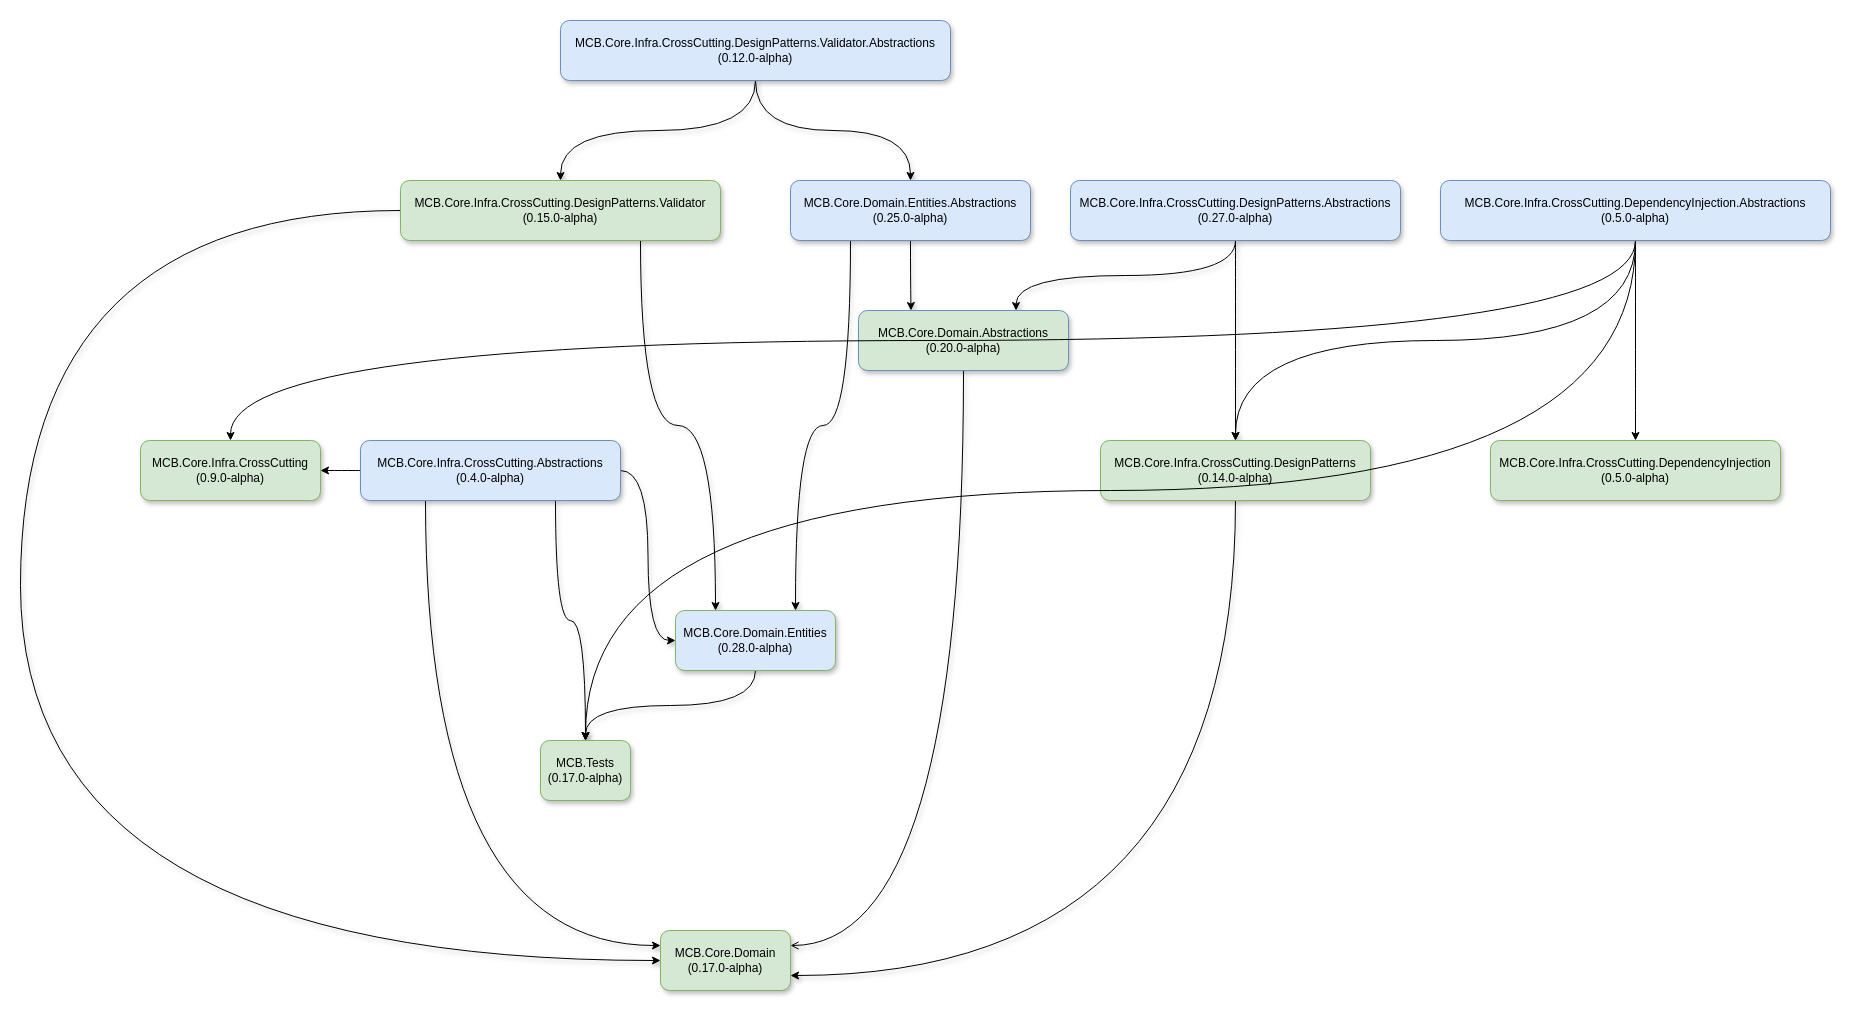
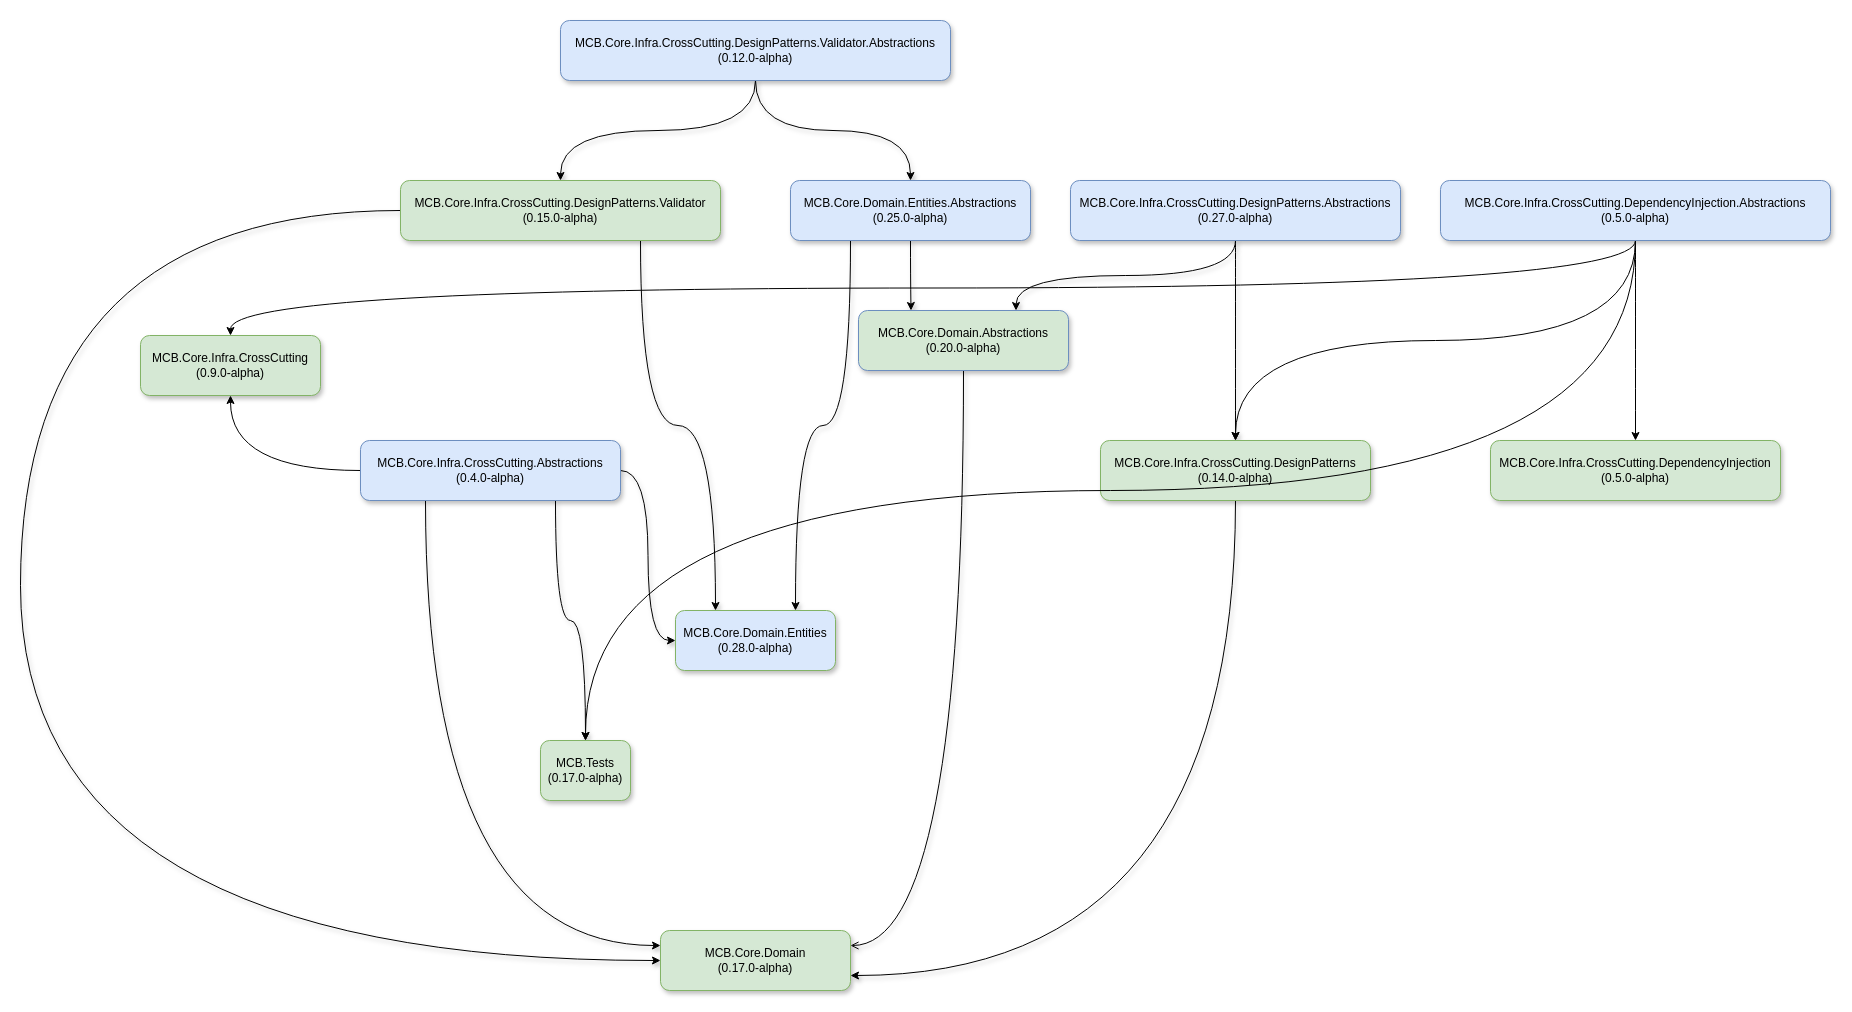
(231, 471) -> (231, 366)
(676, 705) -> none
(726, 961) -> (756, 961)
